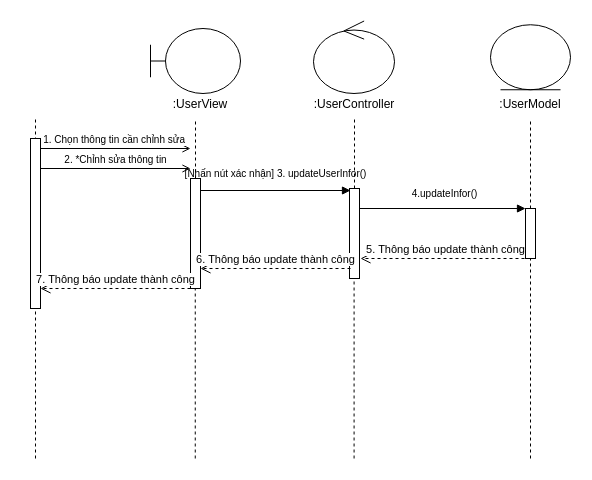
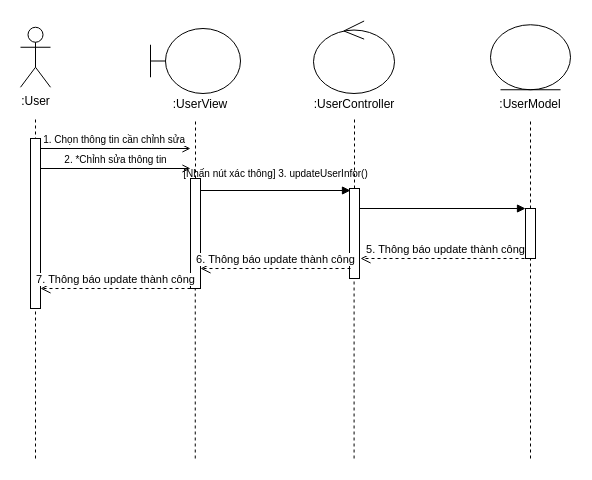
none -> (36, 57)
(276, 174) -> (276, 174)
(445, 194) -> none
